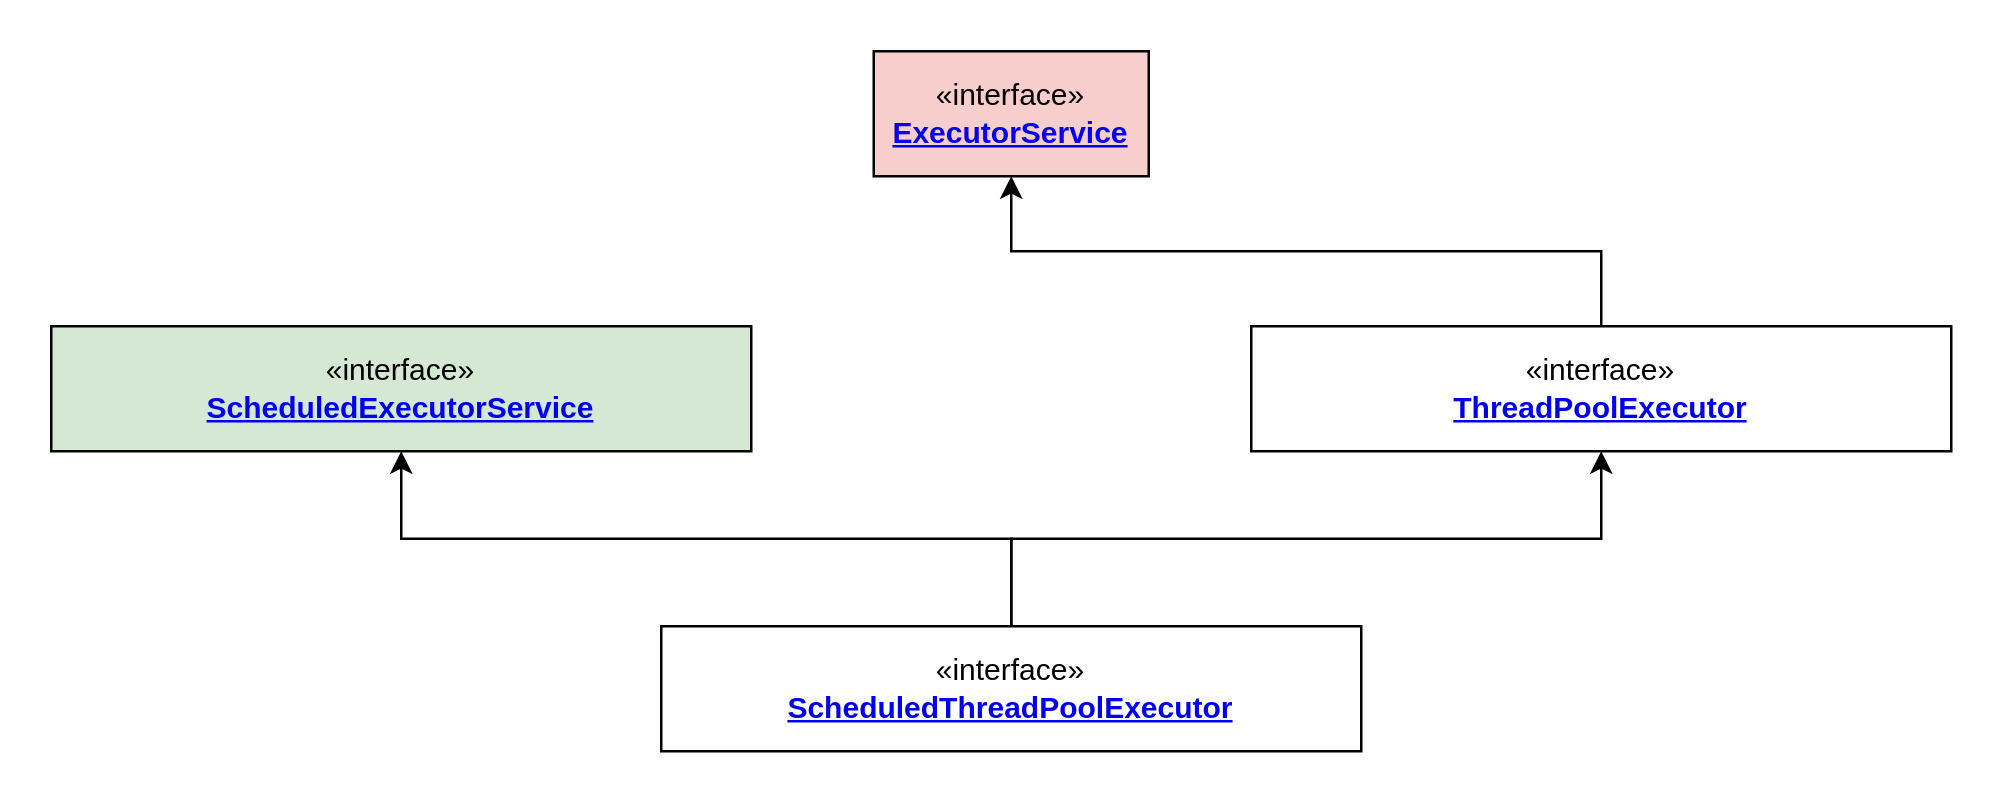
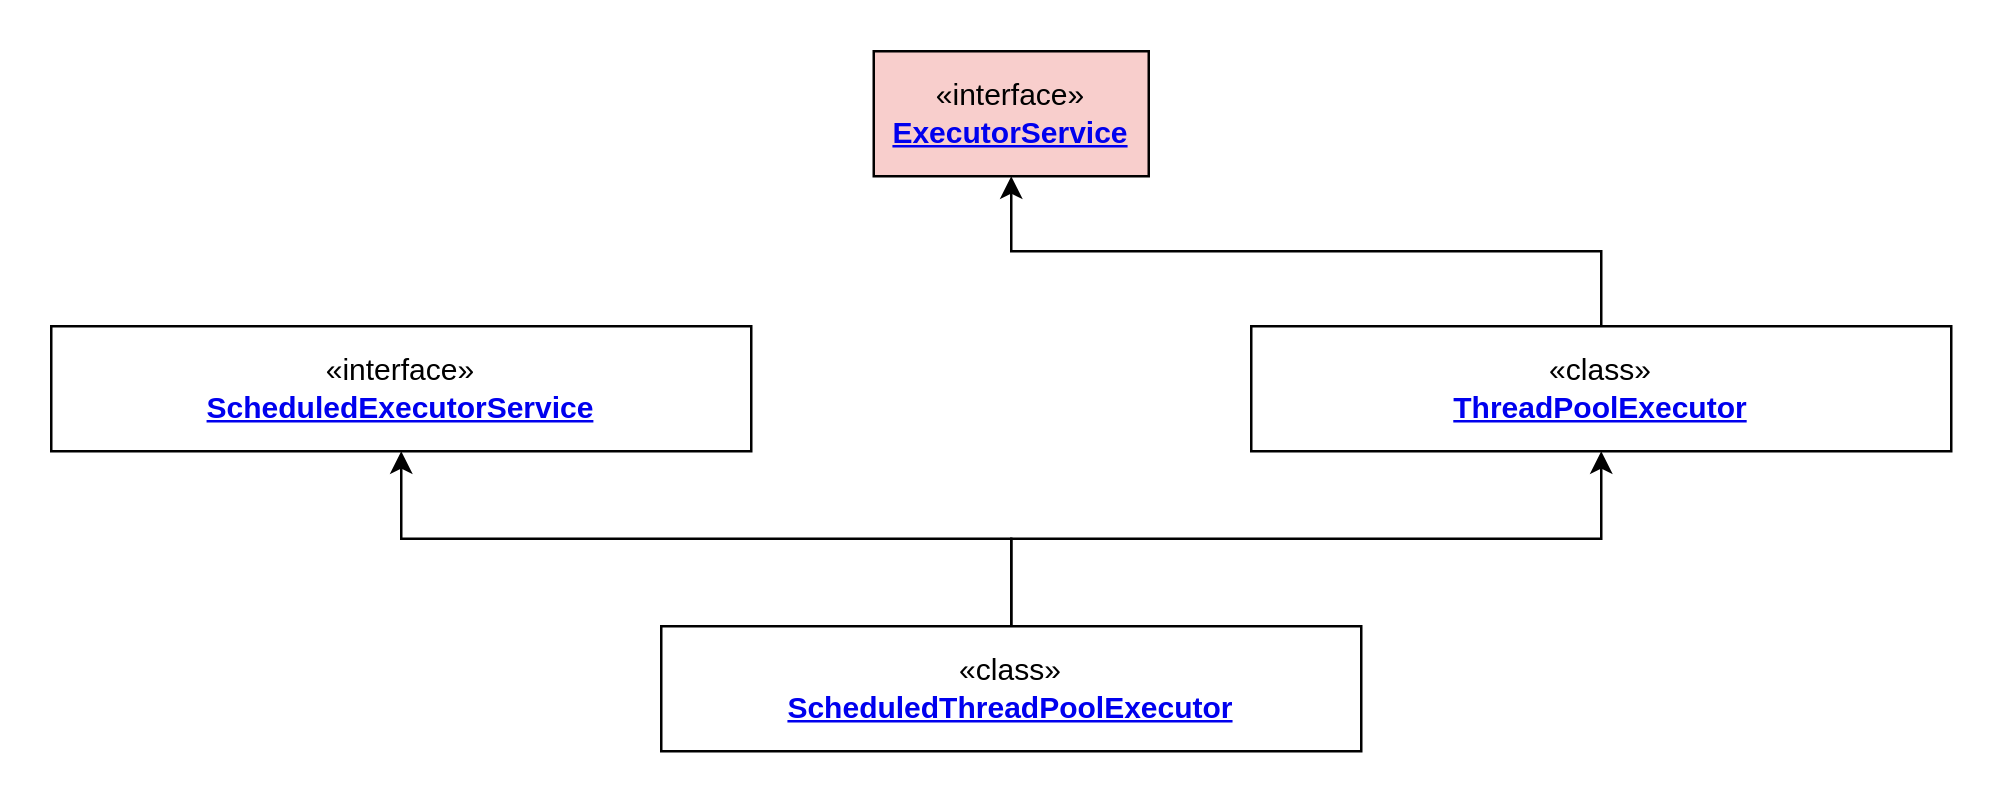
(401, 389) -> (401, 389)
(1601, 389) -> (1601, 389)
(1011, 689) -> (1011, 689)
